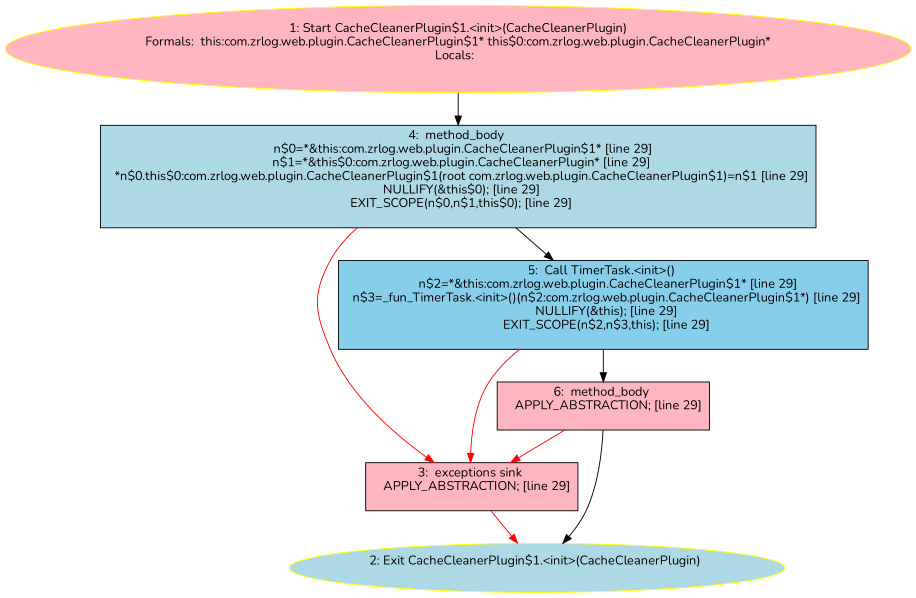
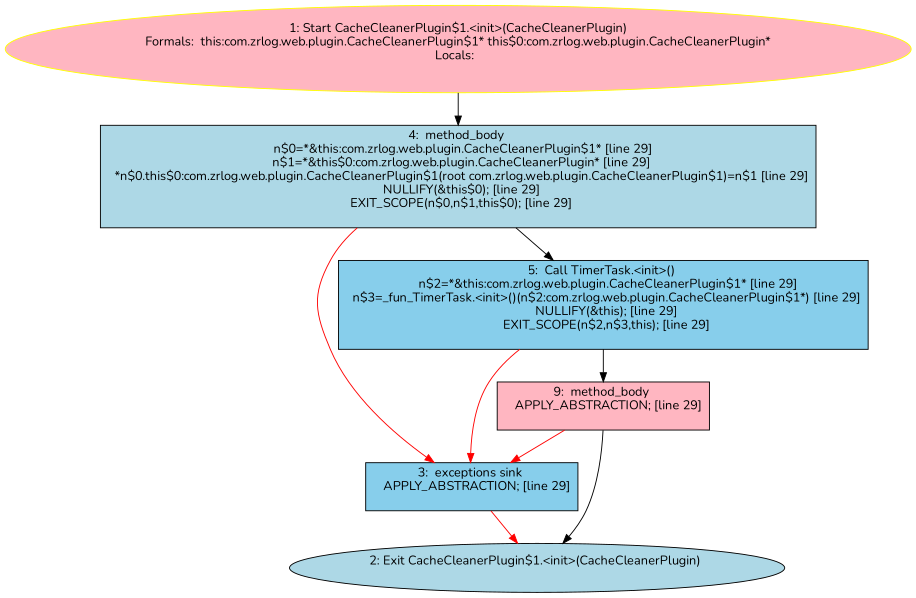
(603, 406) -> (603, 406)
(472, 487) -> (472, 487)
(537, 568) -> (537, 568)
